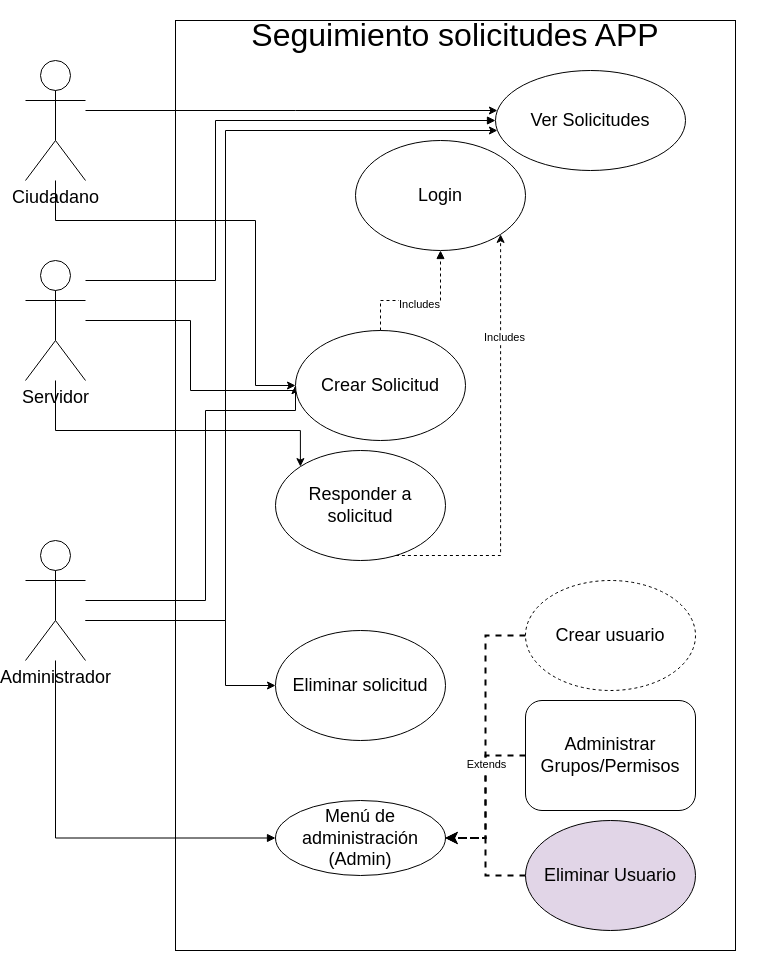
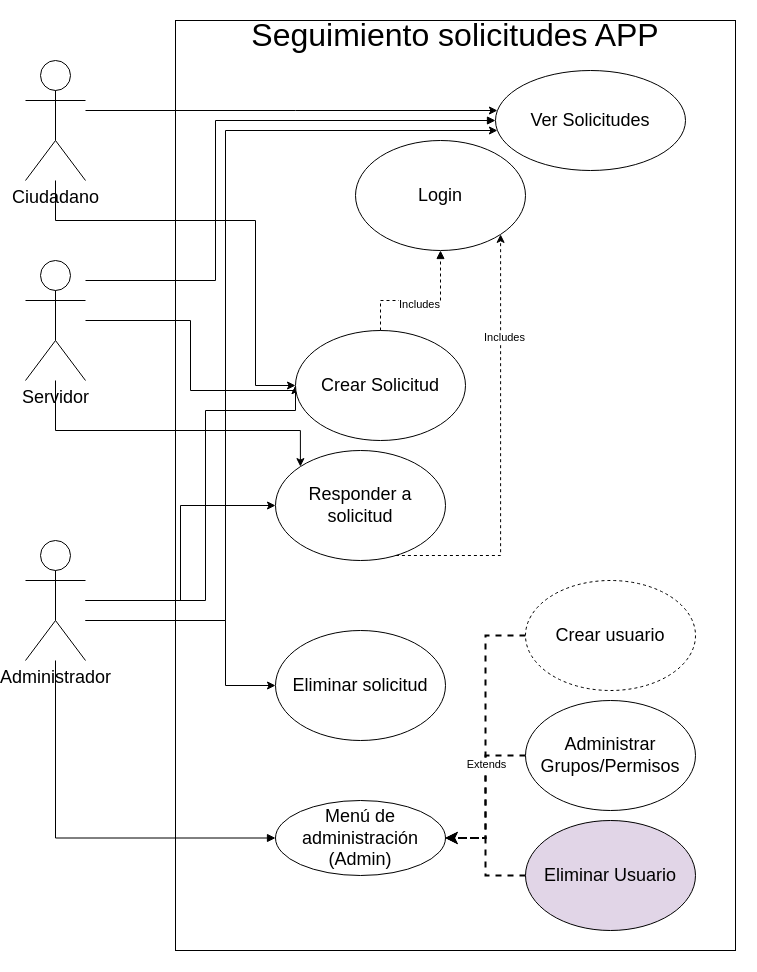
none -> (181, 509)
(611, 756) -> (611, 756)
